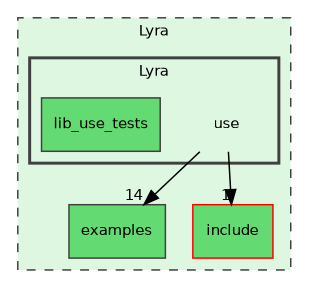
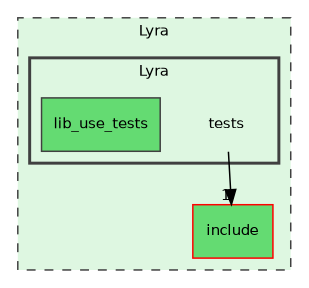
(227, 125) -> (227, 125)
(117, 231) -> none
